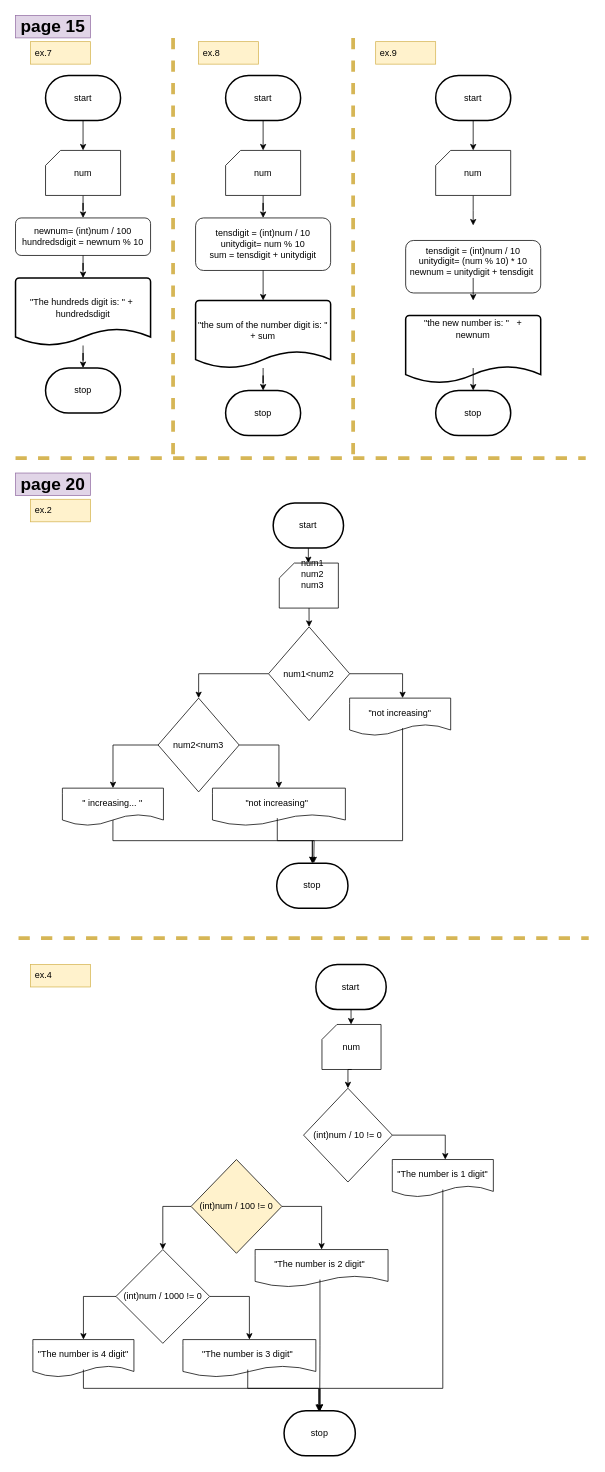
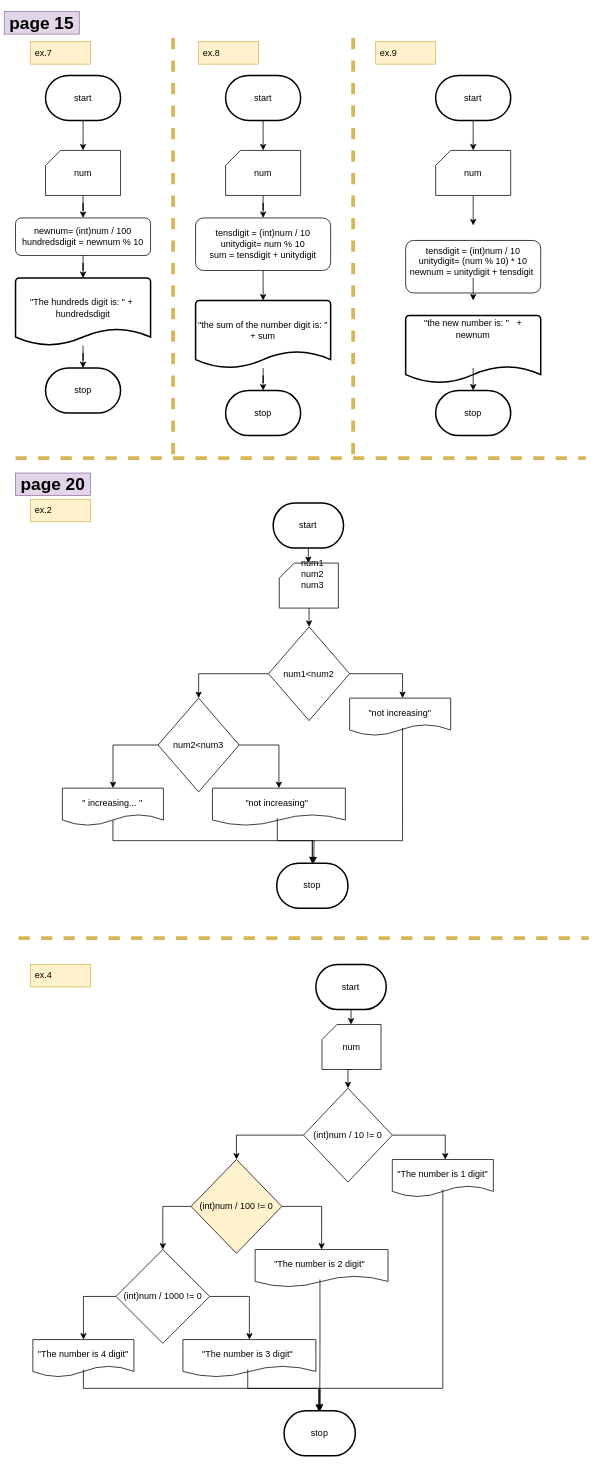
(53, 27) -> (42, 23)
none -> (236, 1143)
